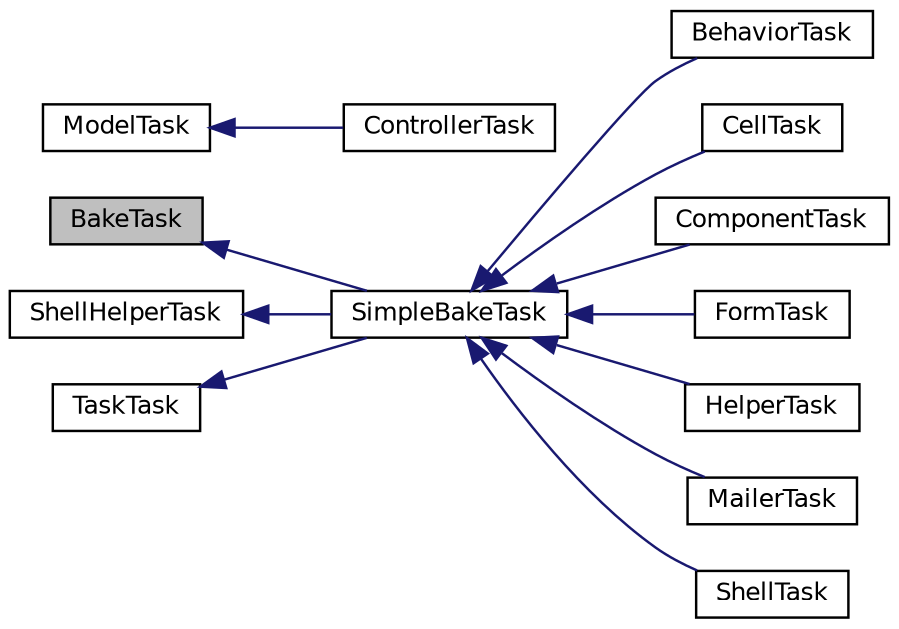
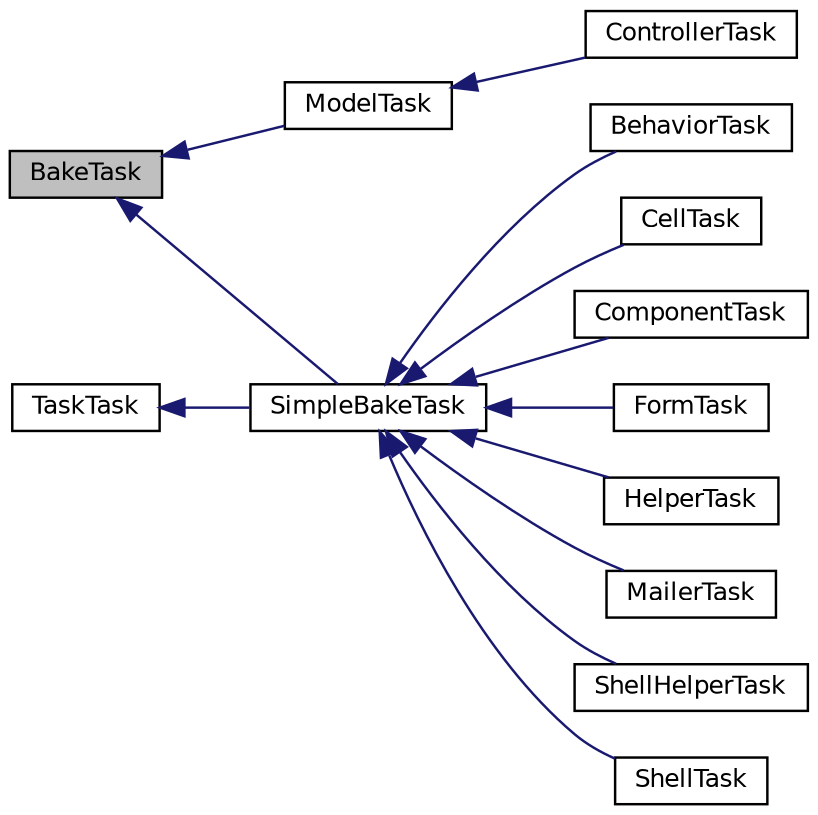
none -> (236, 138)
(300, 314) -> (496, 571)
